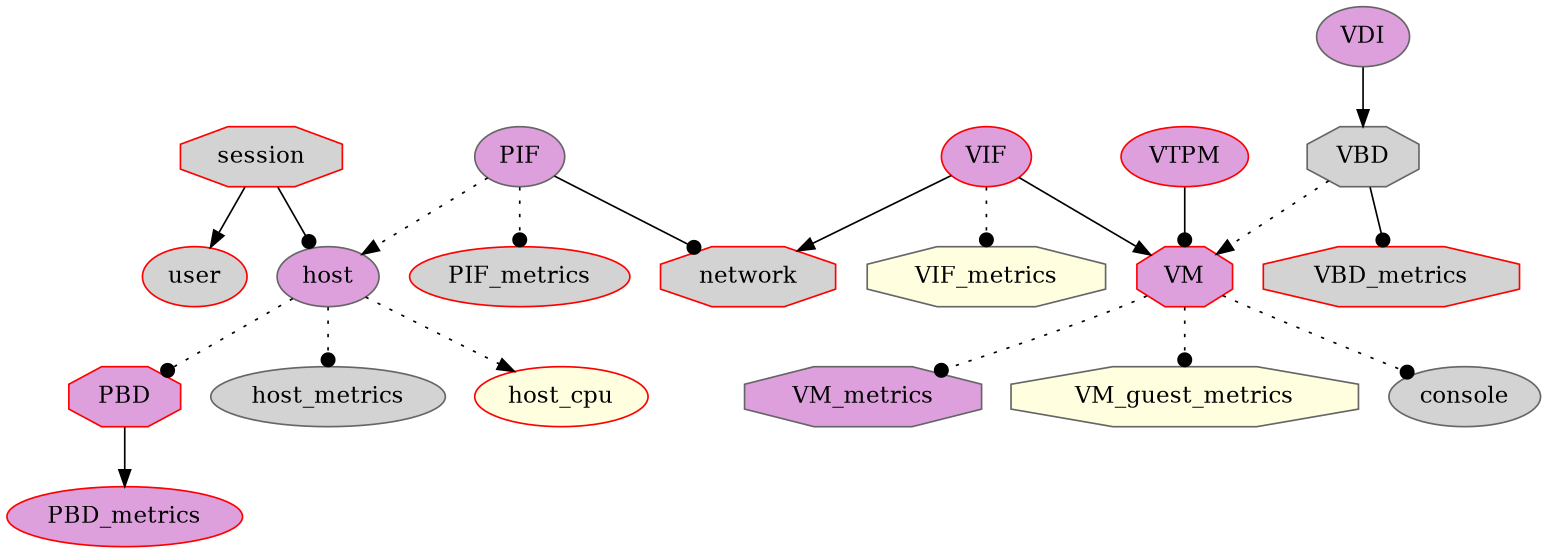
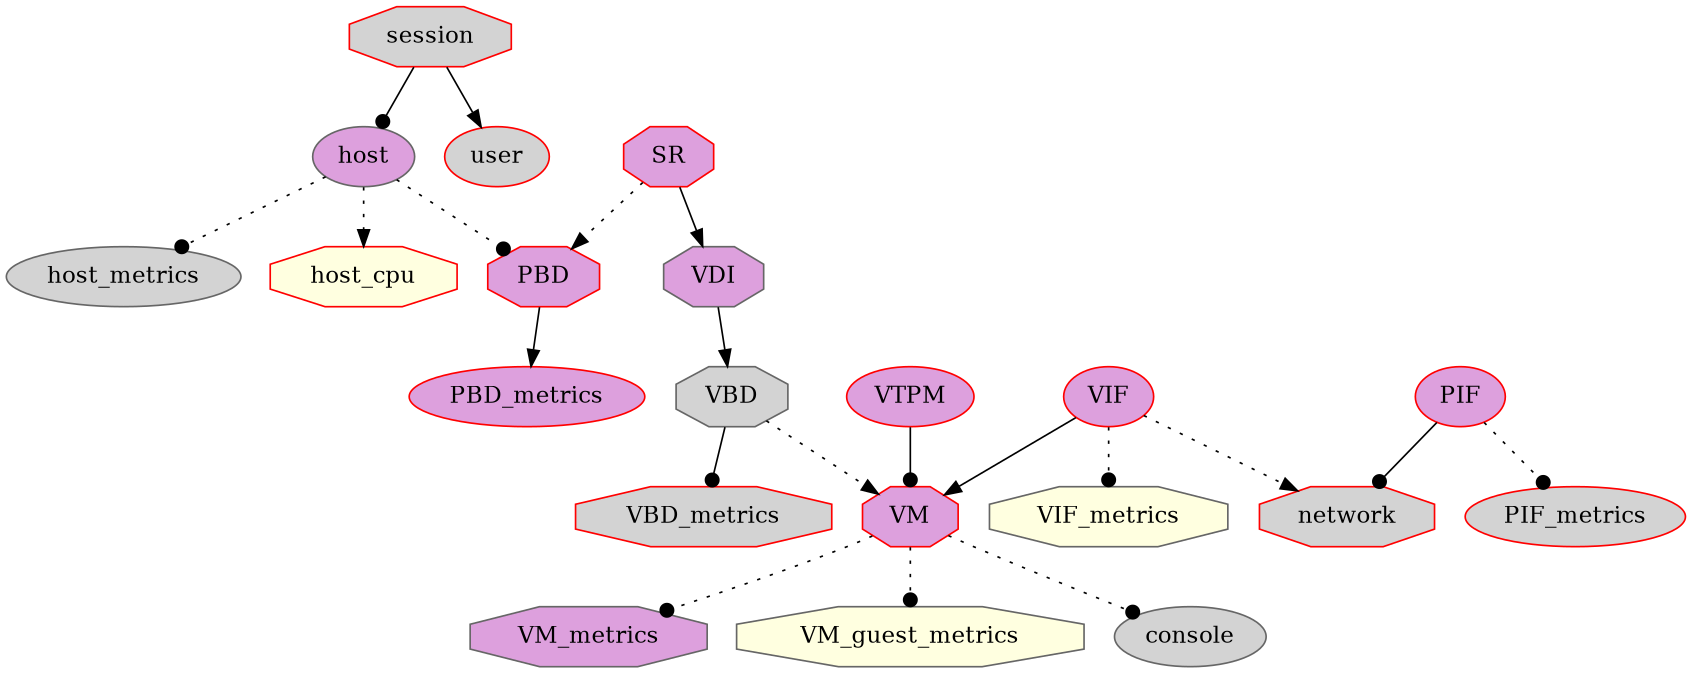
(1363, 37) -> (714, 277)
(520, 157) -> (1460, 397)
none -> (669, 157)
(882, 209) -> (1213, 449)
(432, 212) -> none
(561, 397) -> (364, 277)
